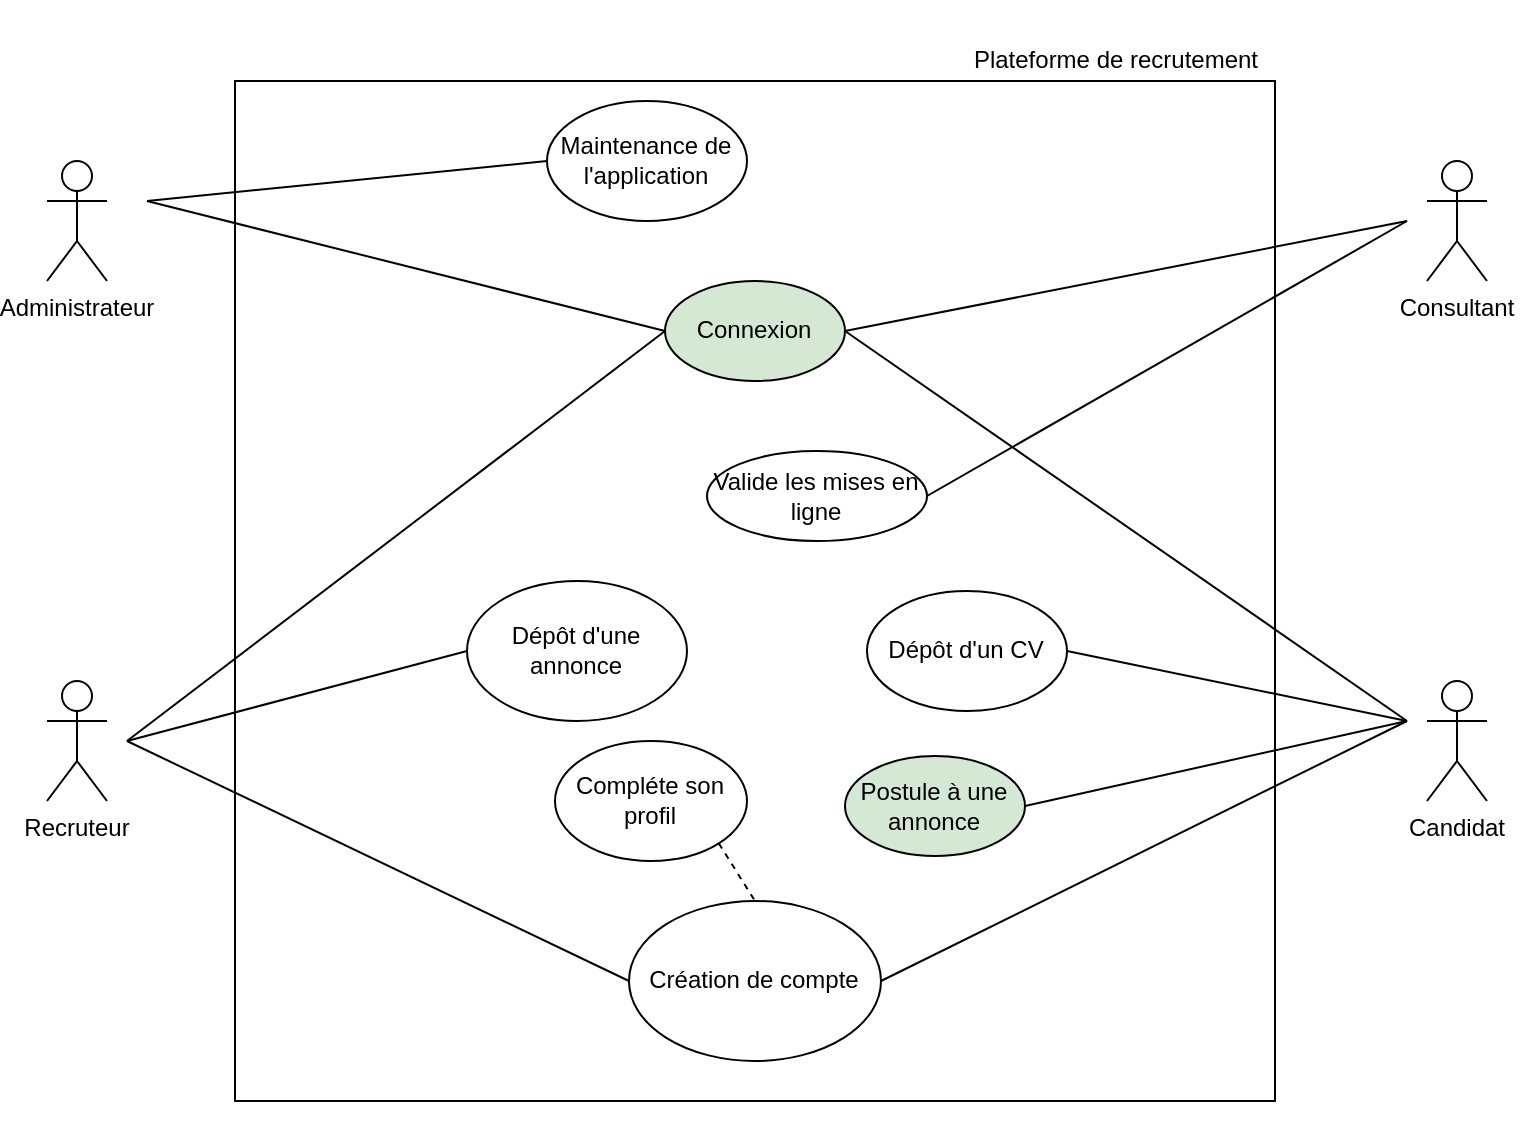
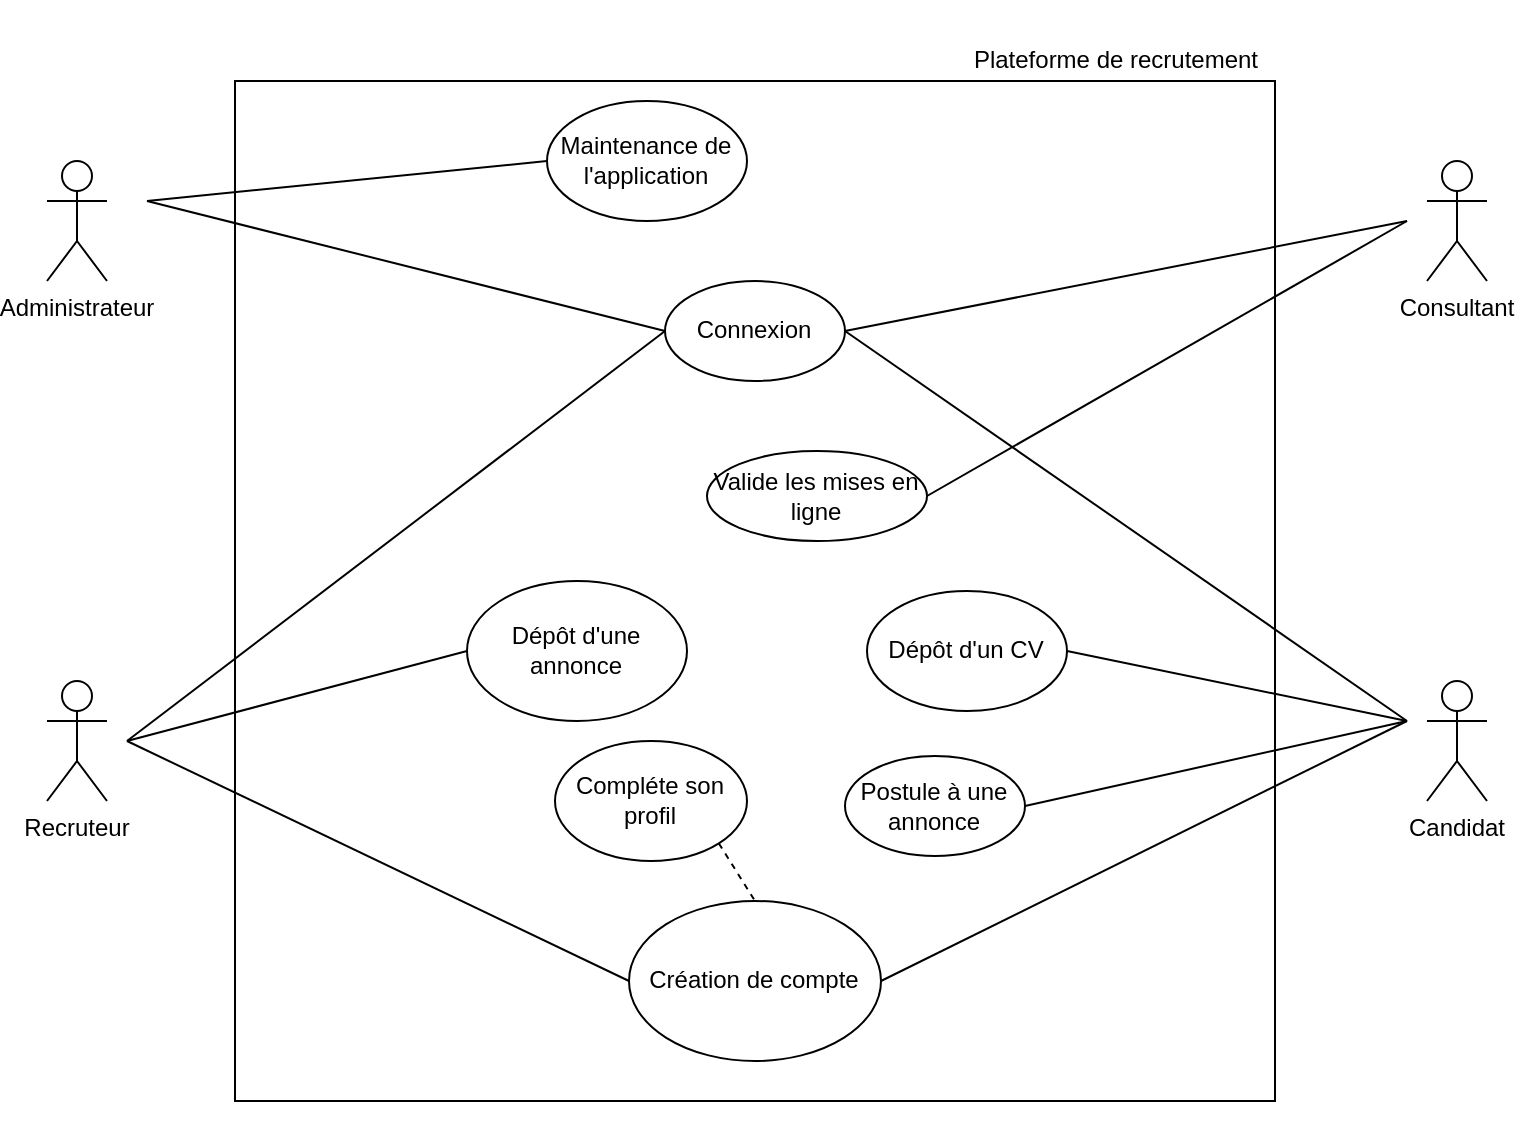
(755, 331) -> (755, 331)
(935, 806) -> (935, 806)
